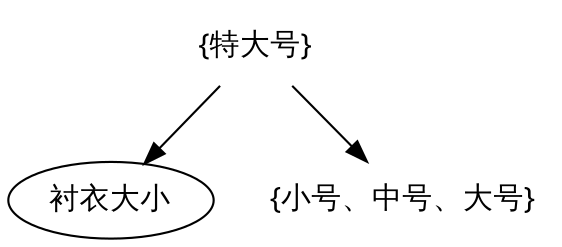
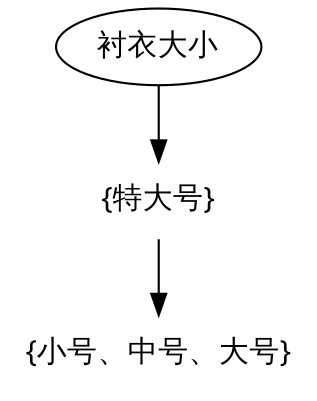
(190, 117) -> (159, 113)
